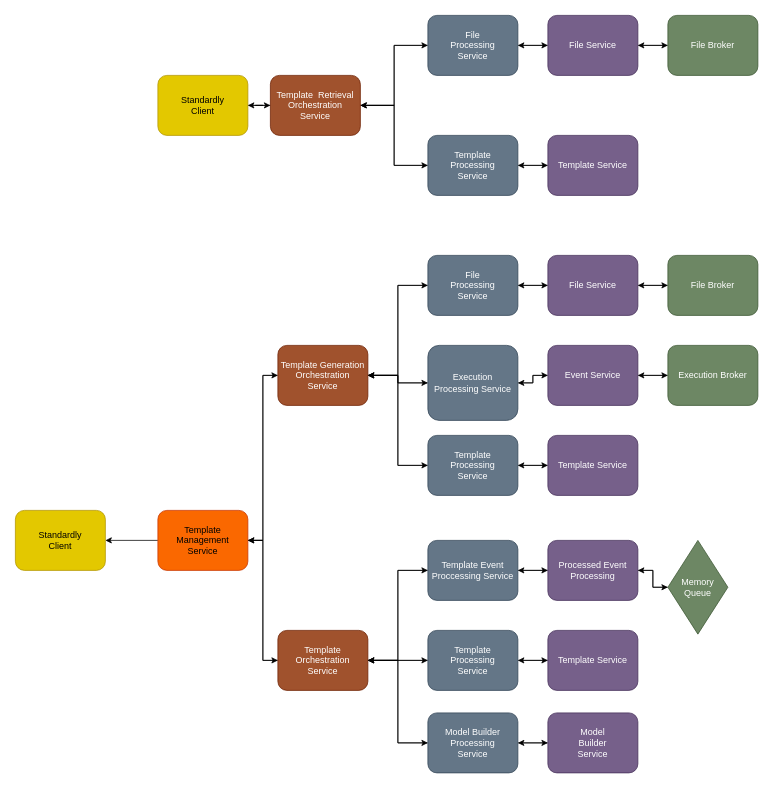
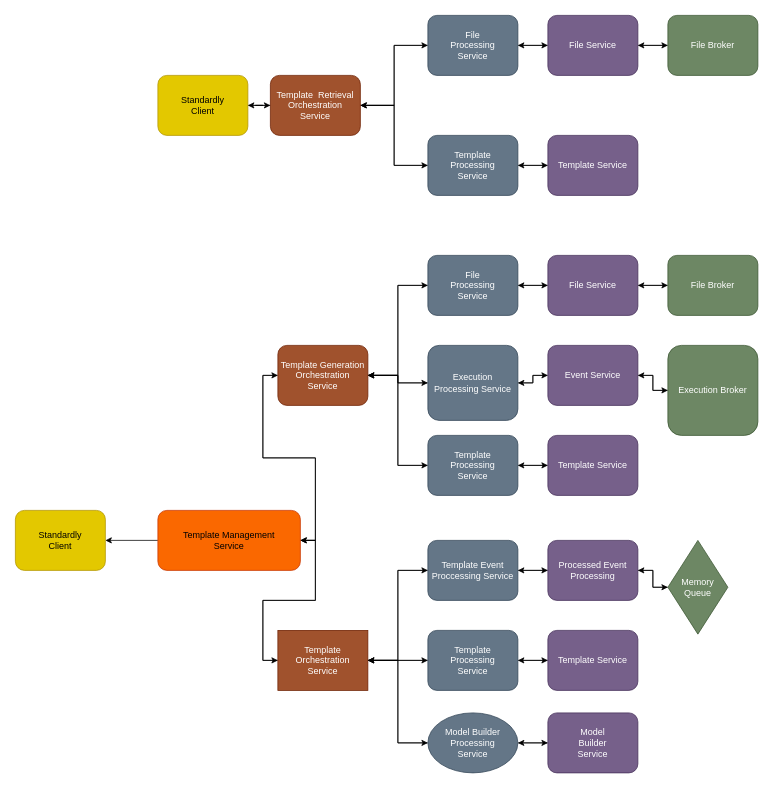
(713, 375) -> (713, 390)
(203, 540) -> (229, 540)
(323, 660) -> (323, 660)
(473, 743) -> (473, 743)
